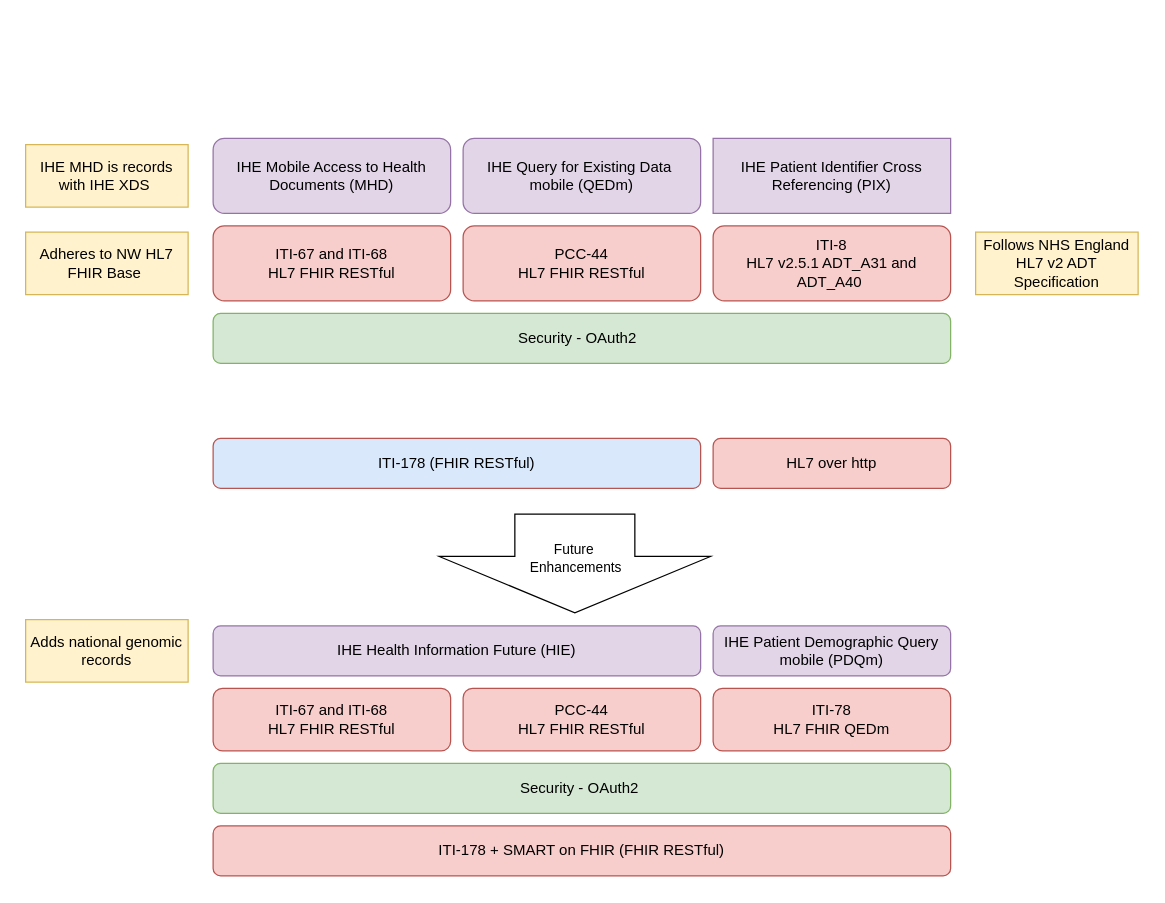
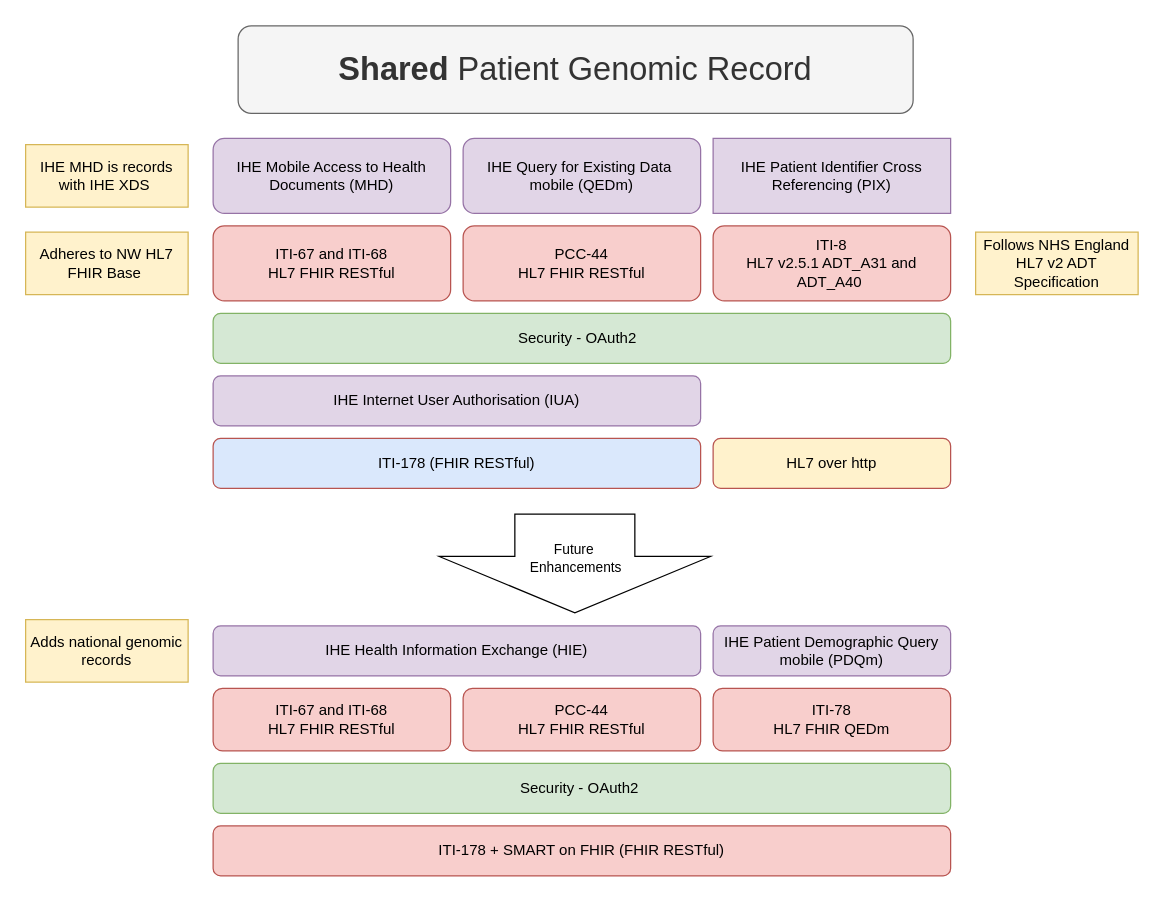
none -> (576, 69)
none -> (457, 401)
(832, 463) -> (832, 463)
(457, 651) -> (457, 651)
